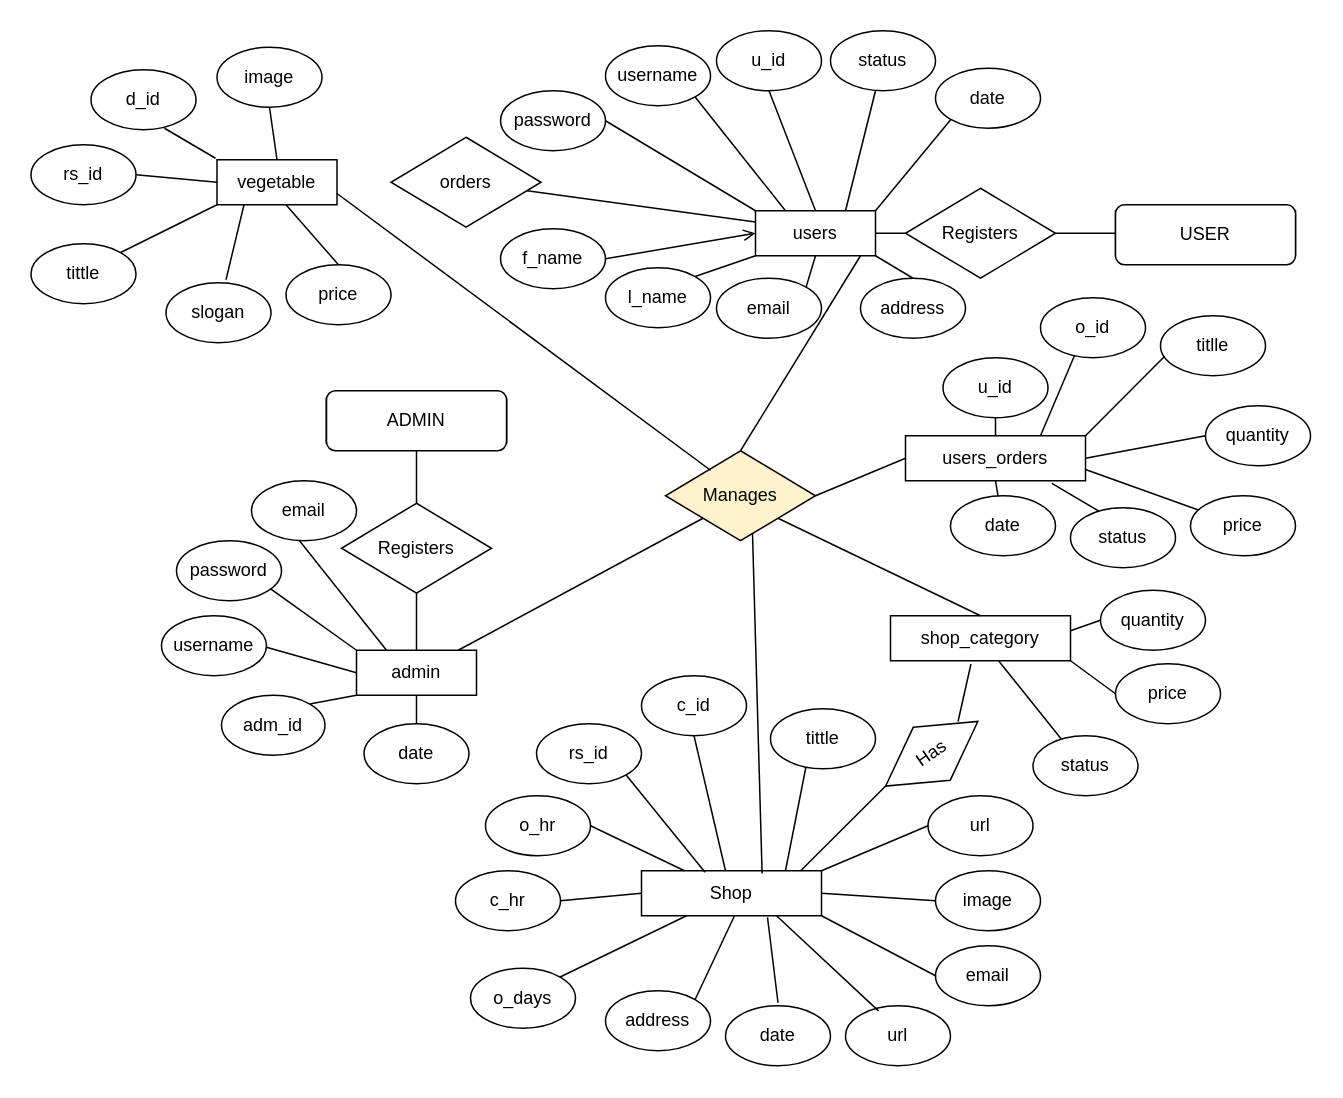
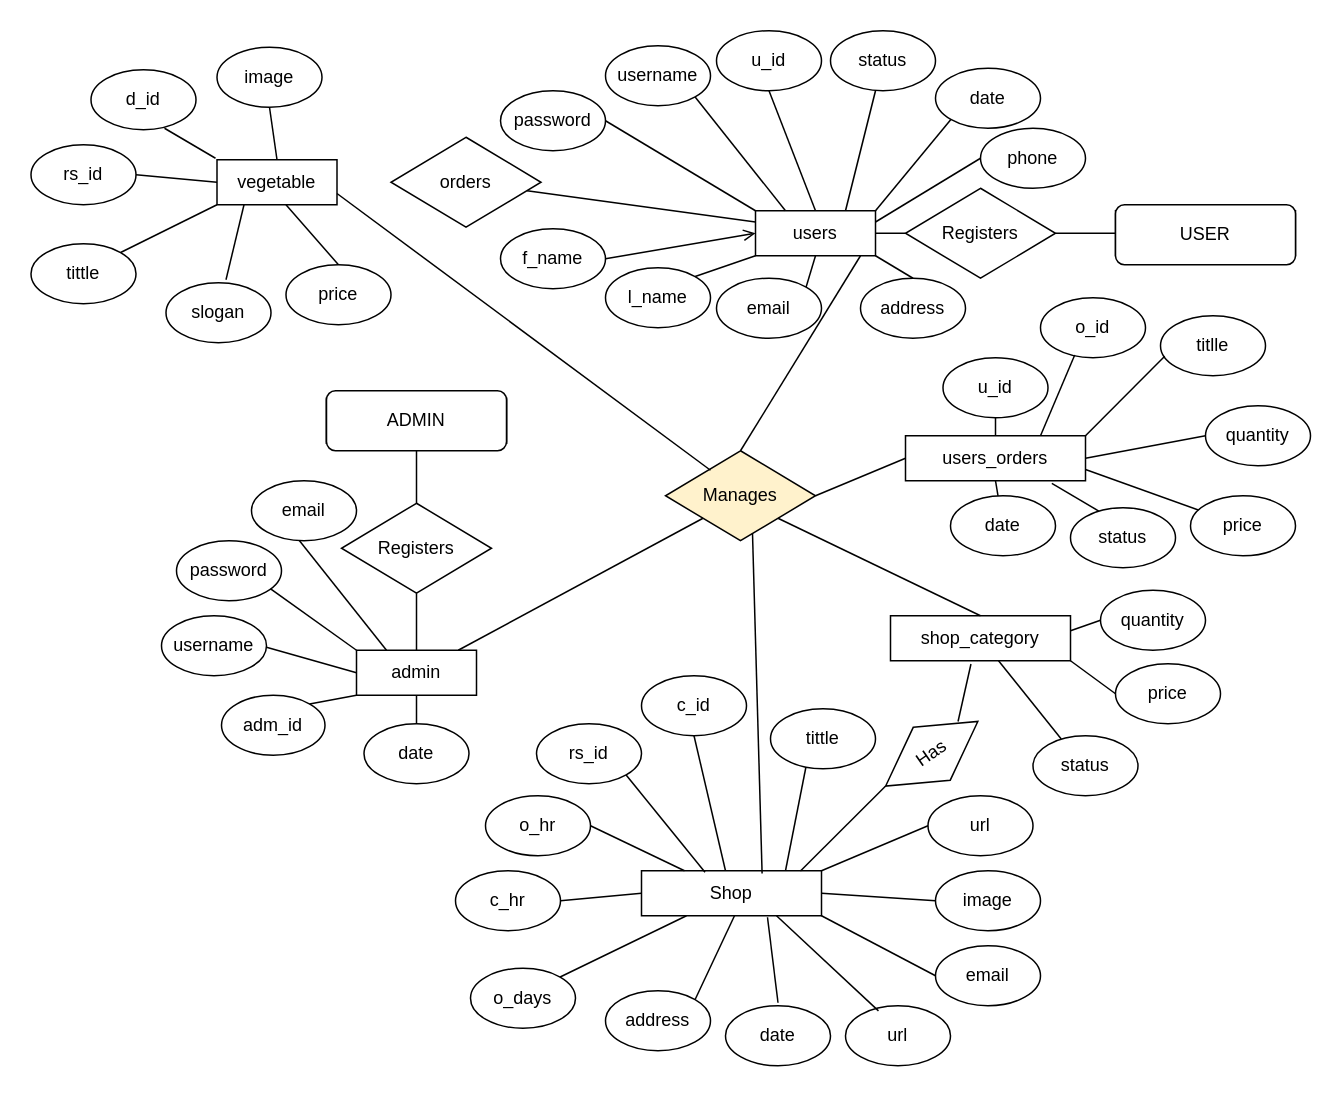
none -> (1033, 158)
none -> (928, 190)
